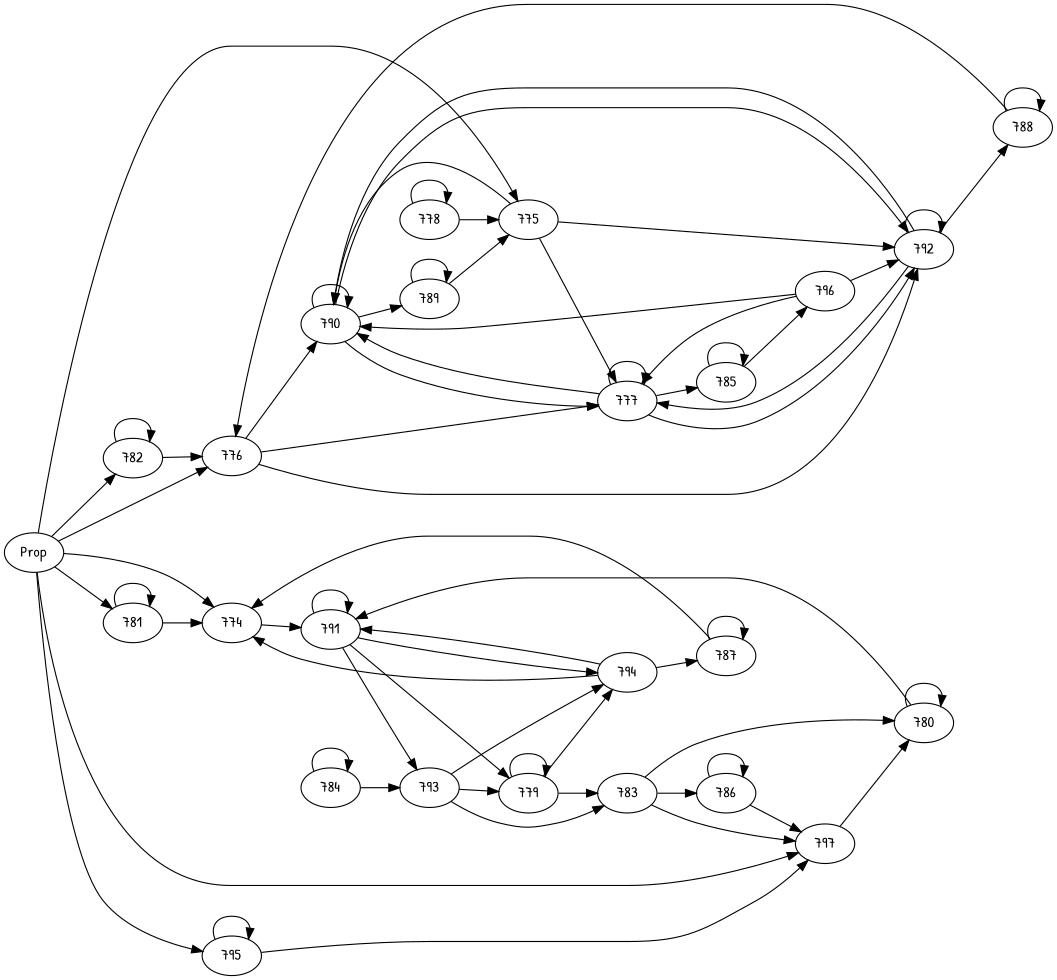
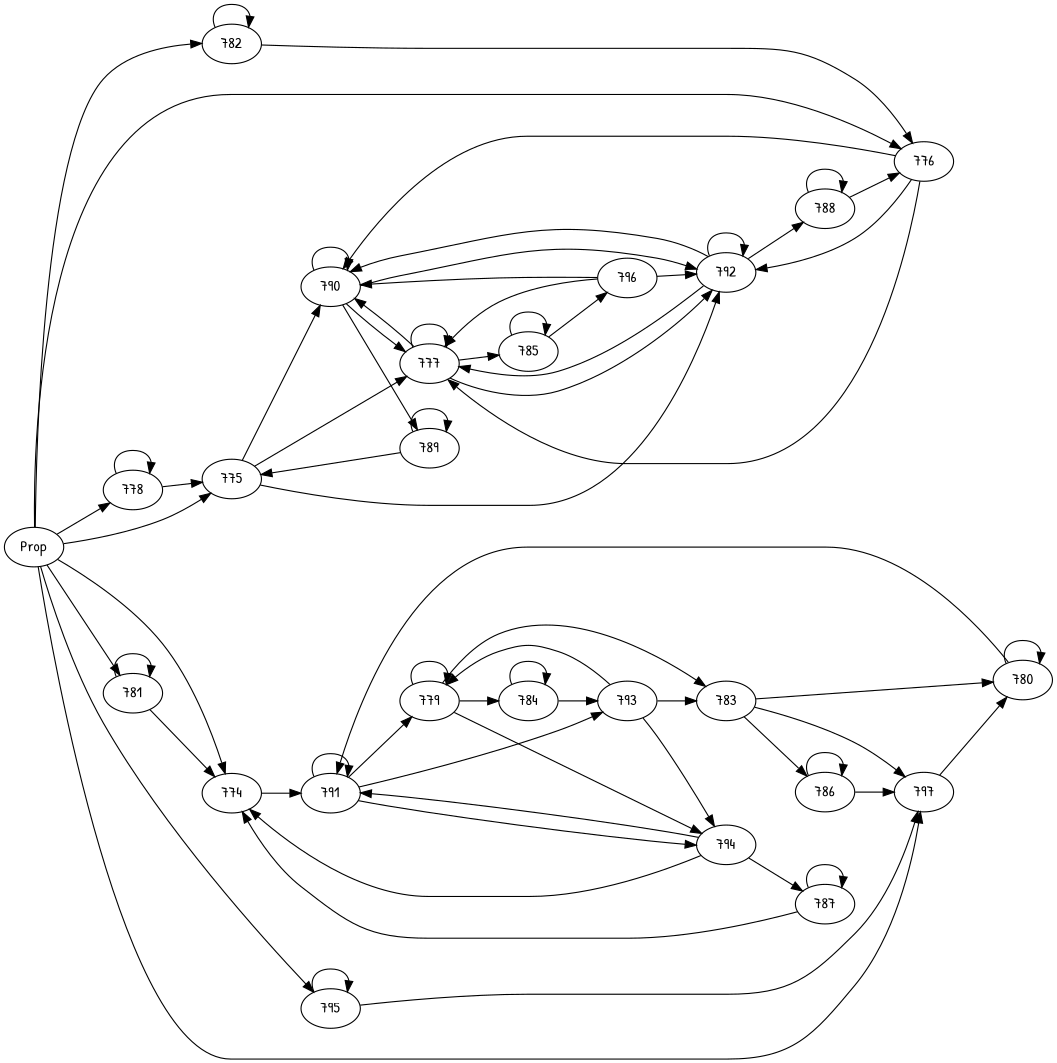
none -> (79, 521)
none -> (474, 701)
